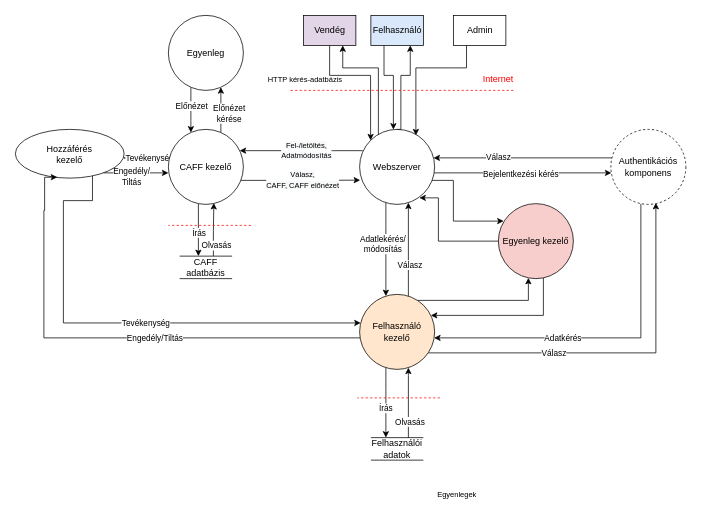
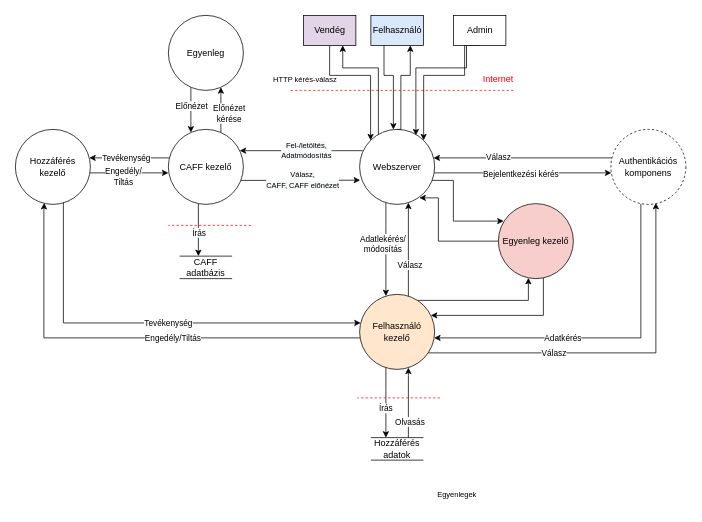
(305, 79) -> (305, 79)
none -> (424, 82)
(70, 154) -> (53, 167)
(213, 232) -> none
(397, 449) -> (397, 449)
